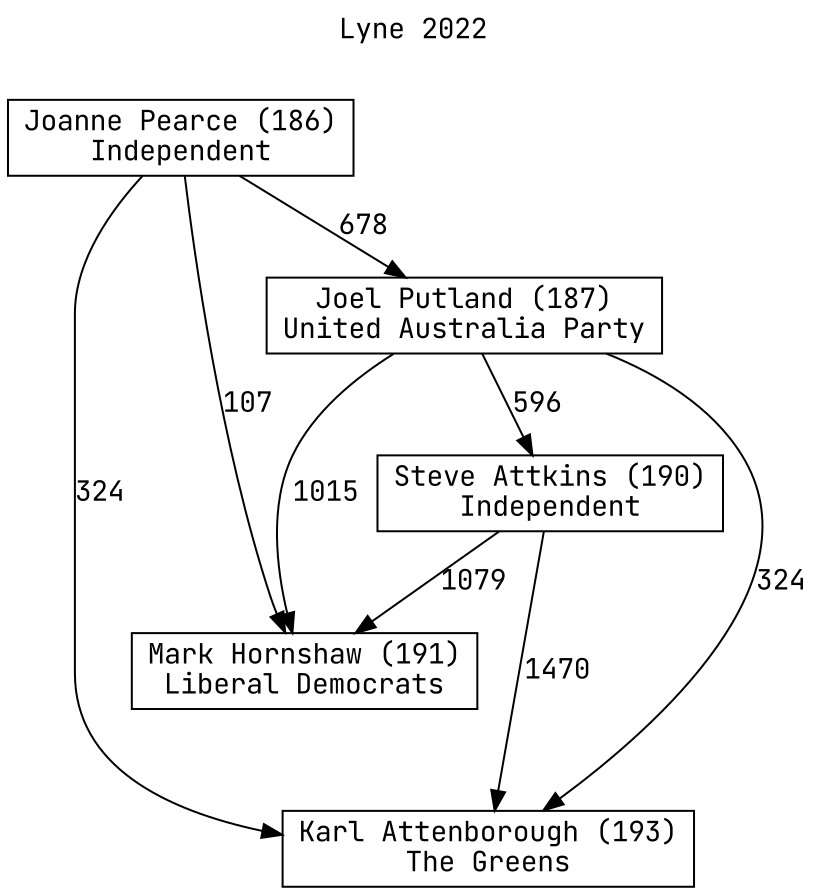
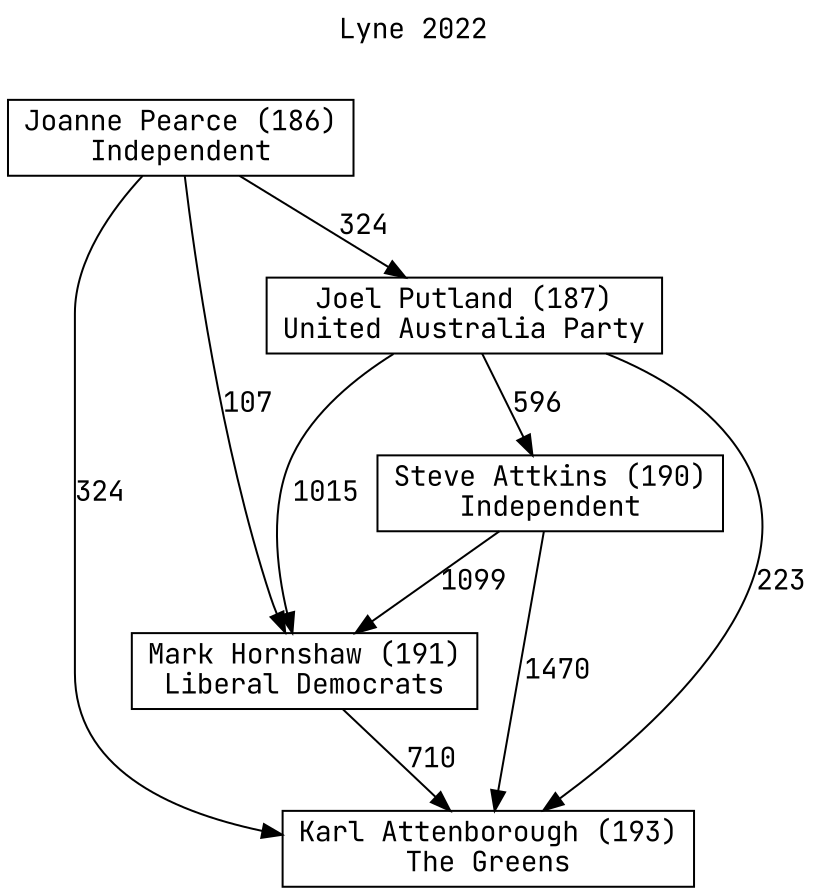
(363, 227) -> (363, 227)
(474, 582) -> (474, 582)
(781, 582) -> (781, 582)
none -> (389, 753)
